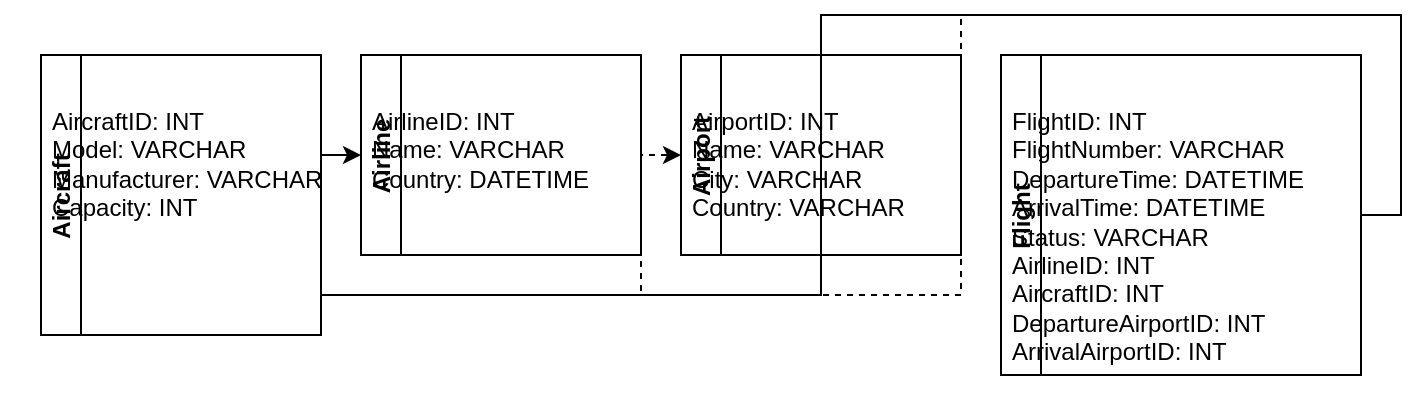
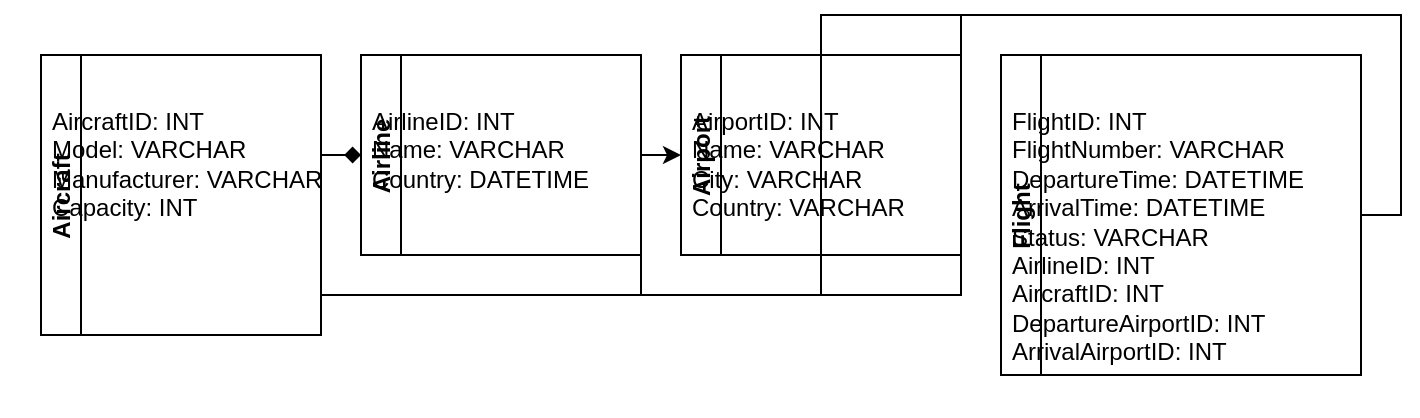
(346, 155) -> (345, 155)
(913, 295) -> (913, 295)
